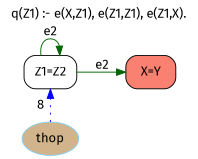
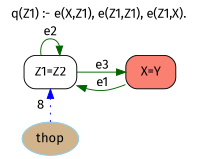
(102, 65) -> (102, 65)
none -> (106, 90)
